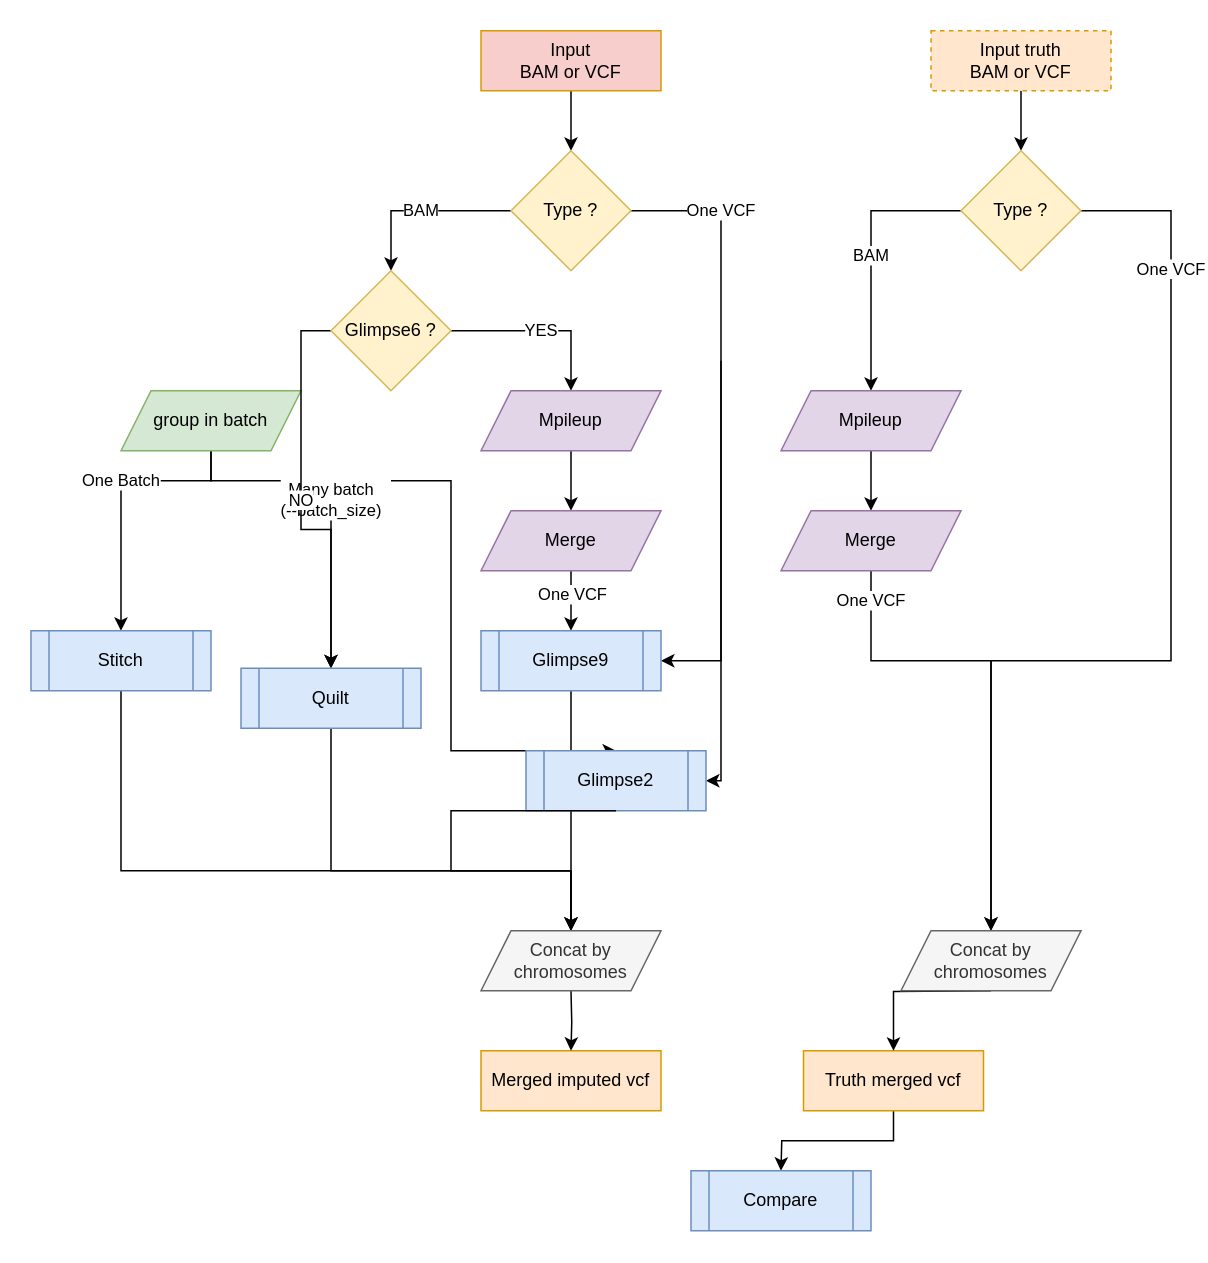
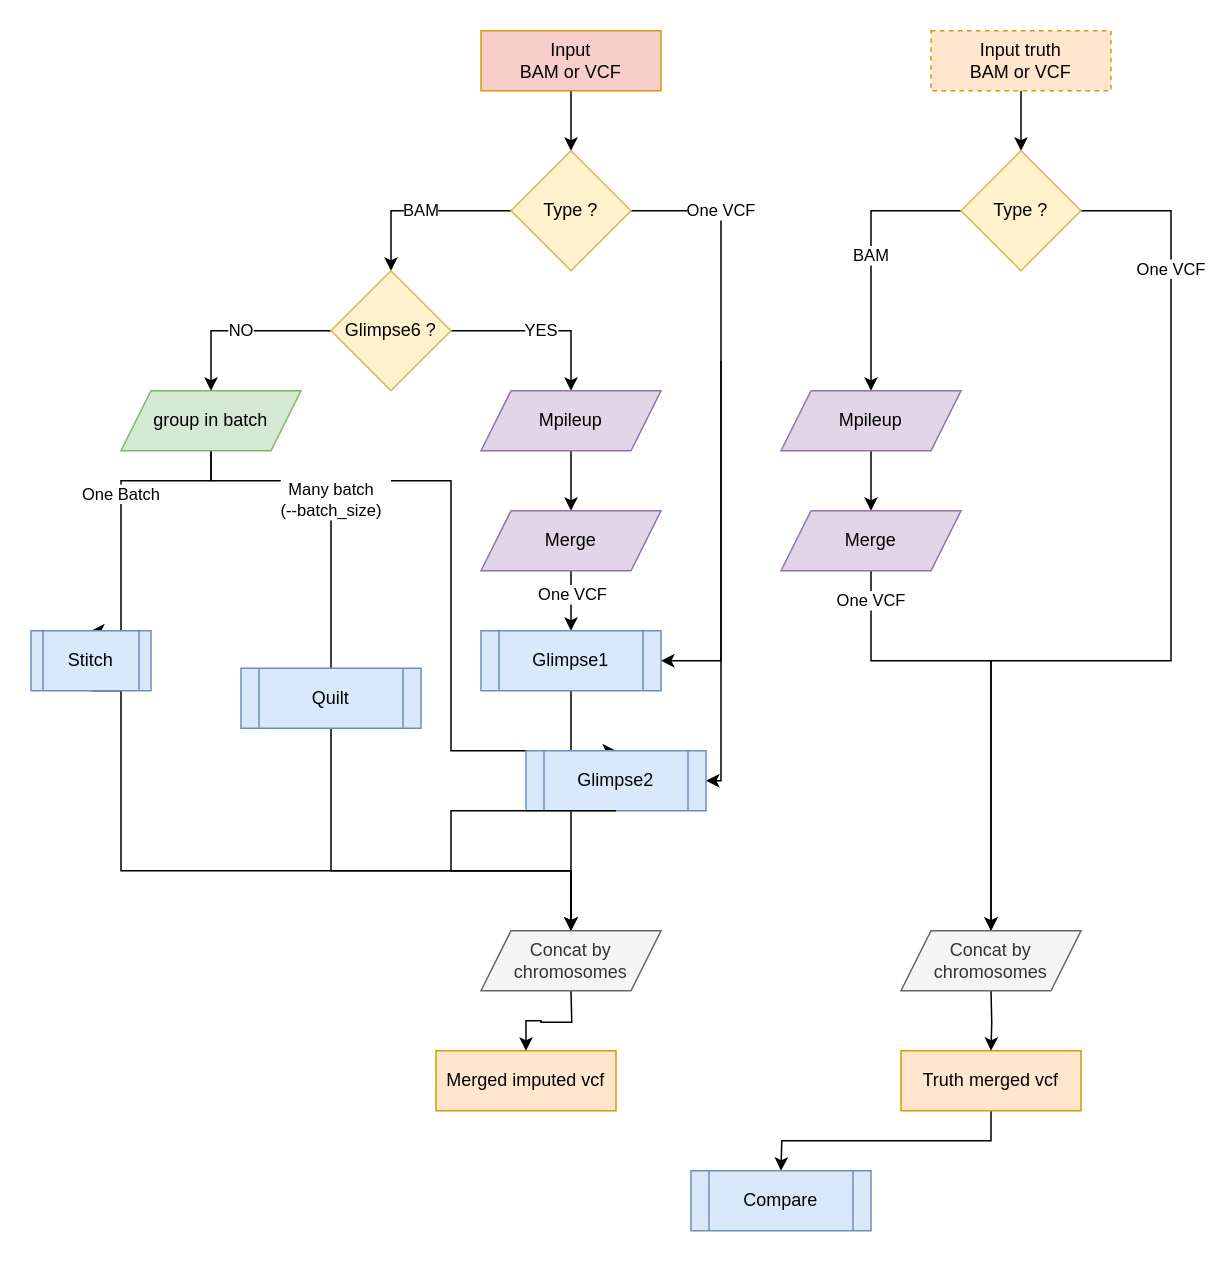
(301, 442) -> (232, 331)
(331, 659) -> (331, 663)
(121, 661) -> (91, 661)
(571, 661) -> (571, 661)
(571, 1081) -> (526, 1081)
(893, 1081) -> (991, 1081)
